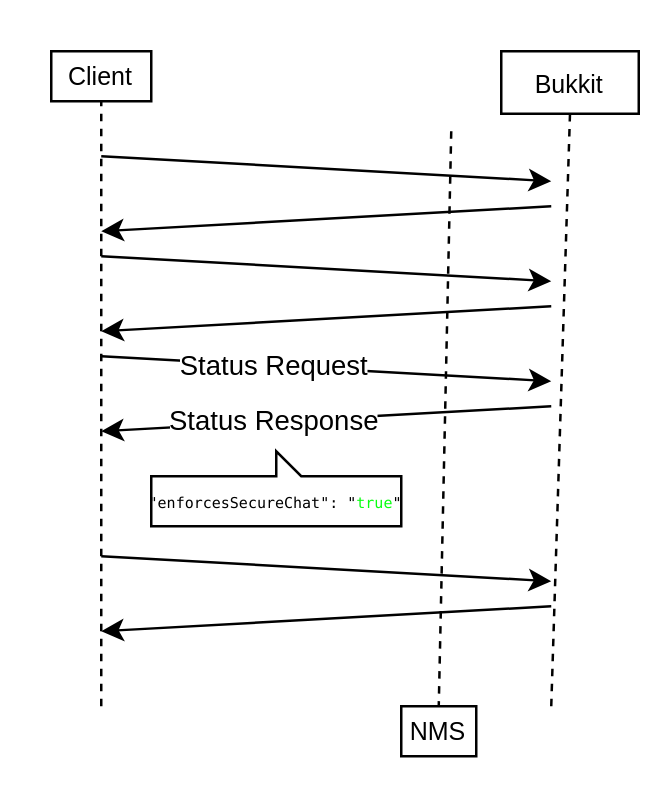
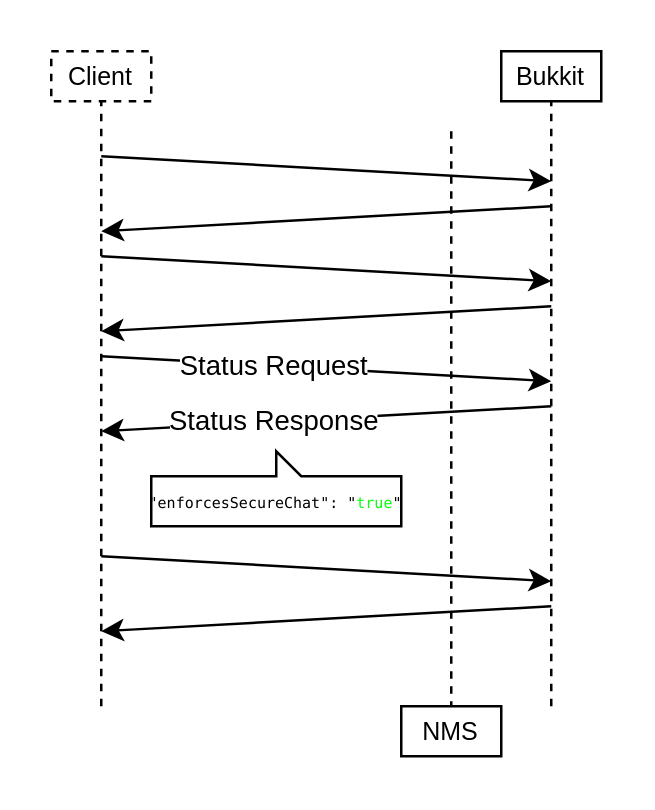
(101, 76) -> (101, 76)
(570, 83) -> (551, 76)
(439, 731) -> (451, 731)
